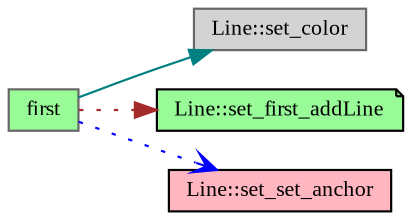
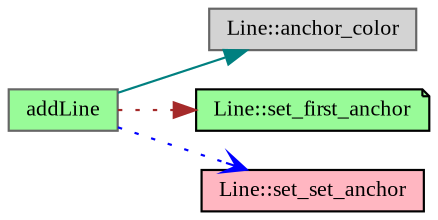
(280, 29) -> (313, 29)
(44, 110) -> (63, 110)
(280, 110) -> (313, 110)
